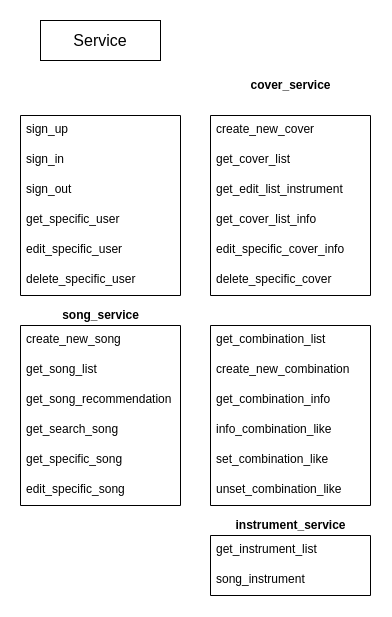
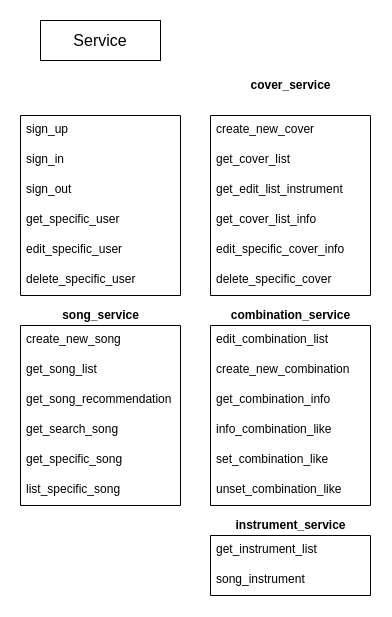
none -> (291, 316)
(277, 339) -> (279, 339)
(82, 489) -> (80, 489)
